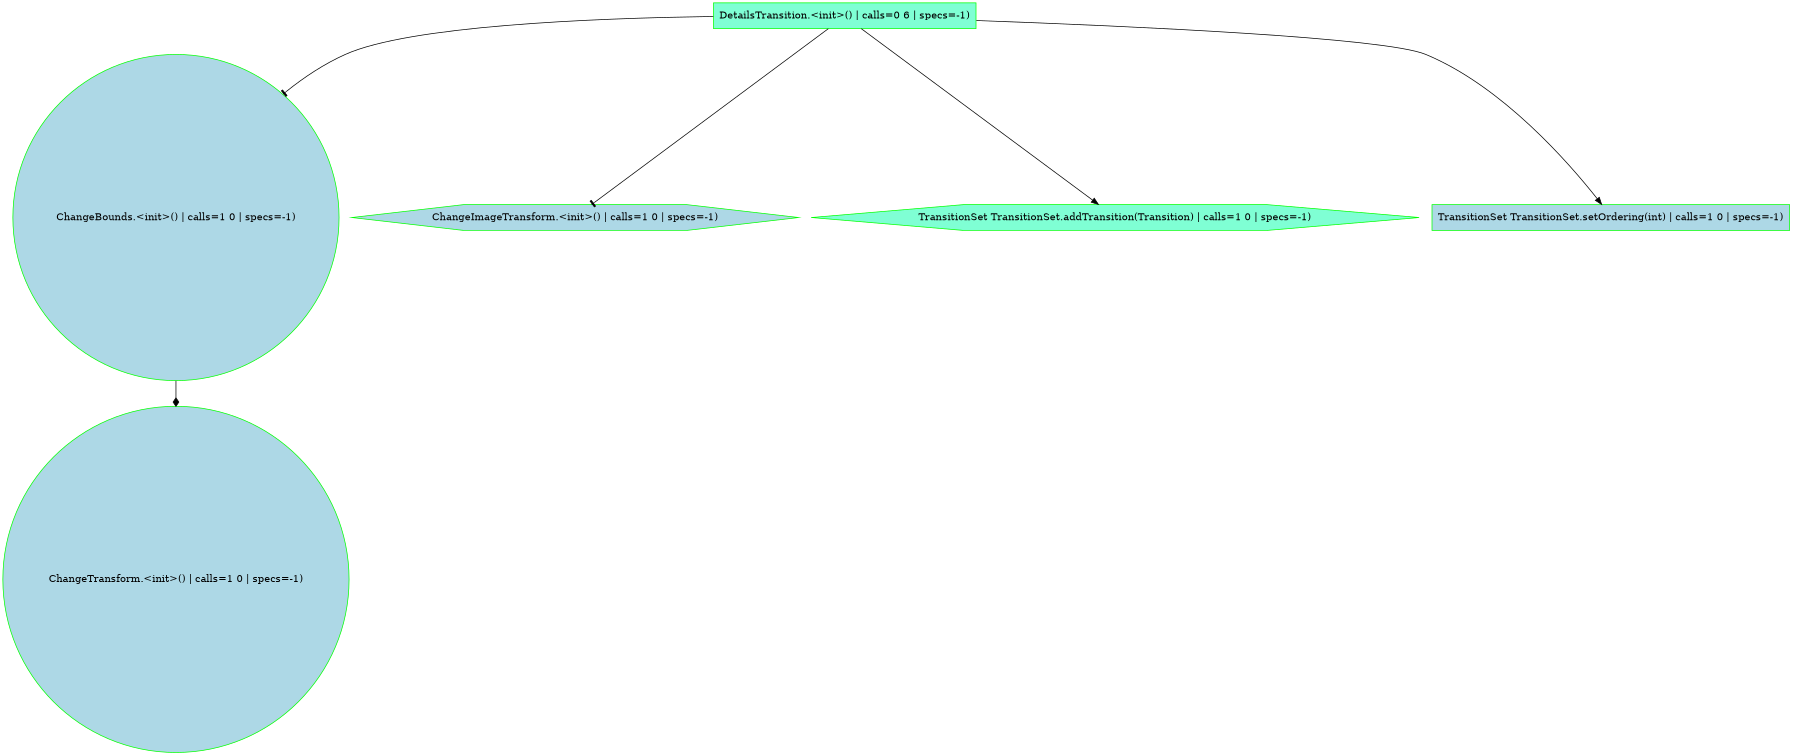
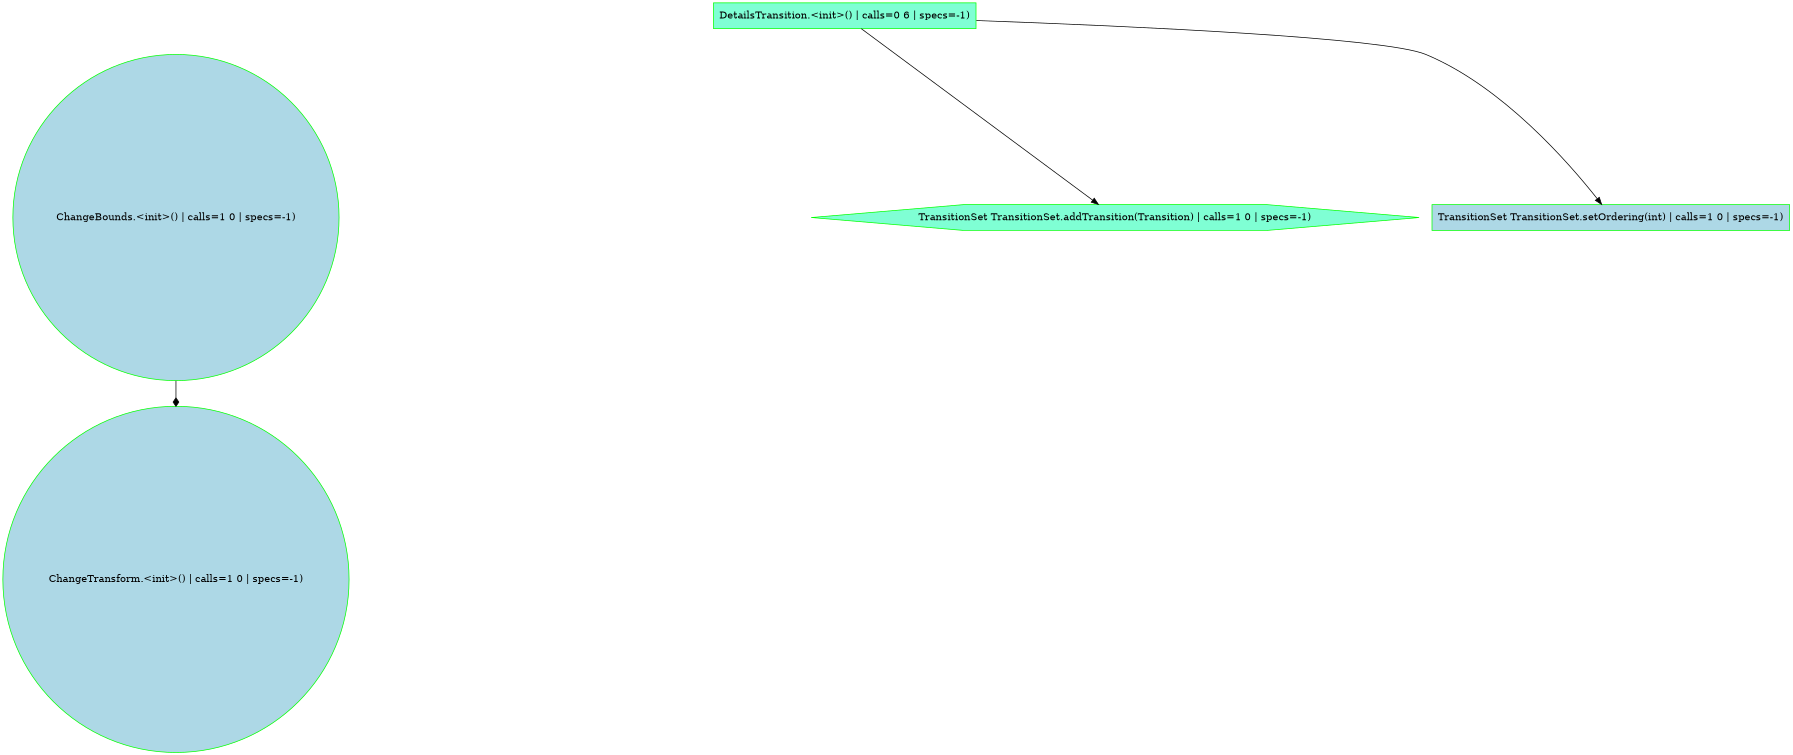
(493, 27) -> none
(575, 218) -> none
